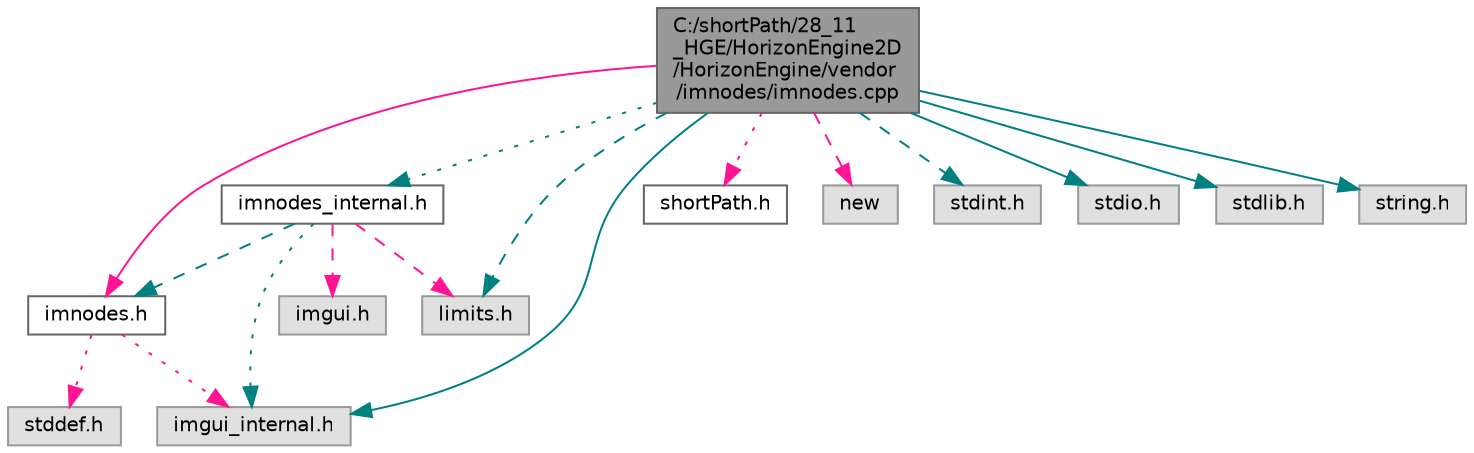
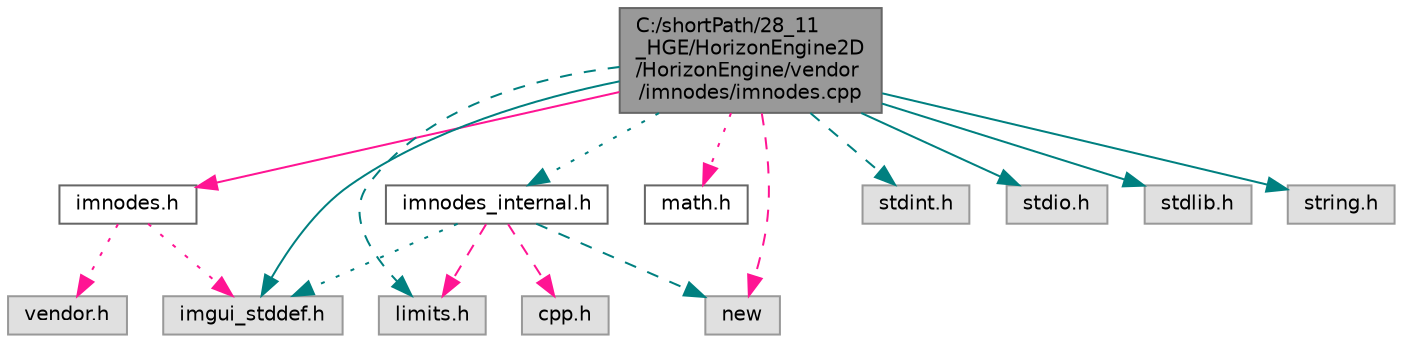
(715, 205) -> (696, 205)
(224, 256) -> (611, 256)
(333, 315) -> (565, 315)
(64, 426) -> (68, 315)
(254, 426) -> (253, 315)
